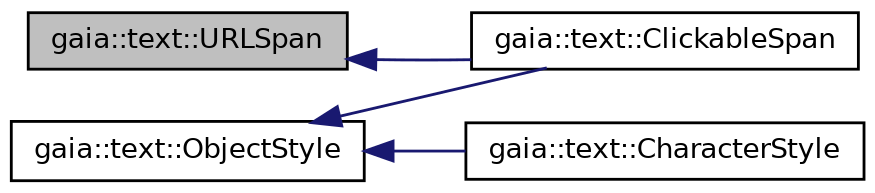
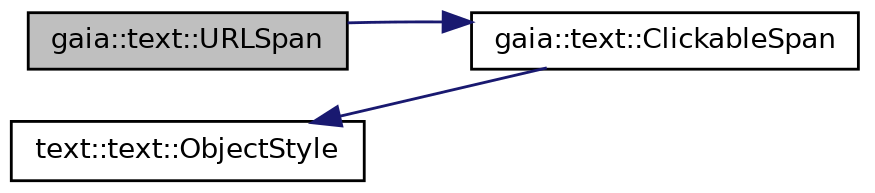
(424, 60) -> (395, 22)
(188, 151) -> (188, 151)
(665, 151) -> none
